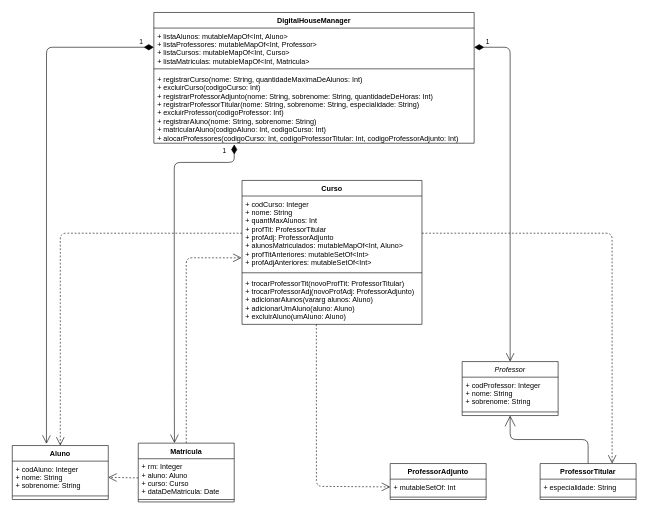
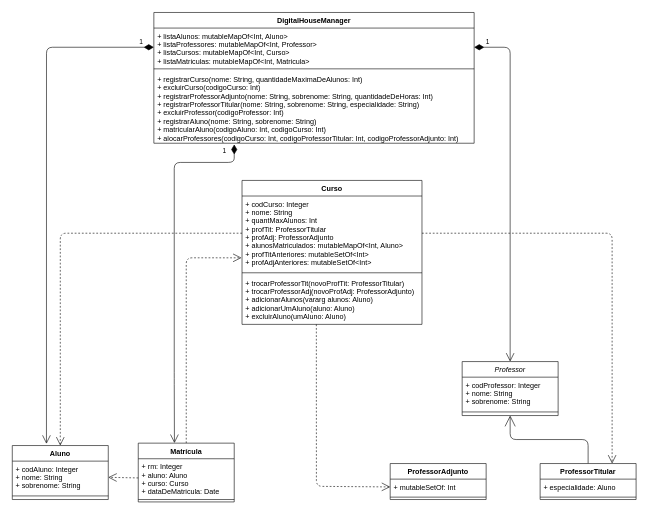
(583, 487) -> (581, 487)
